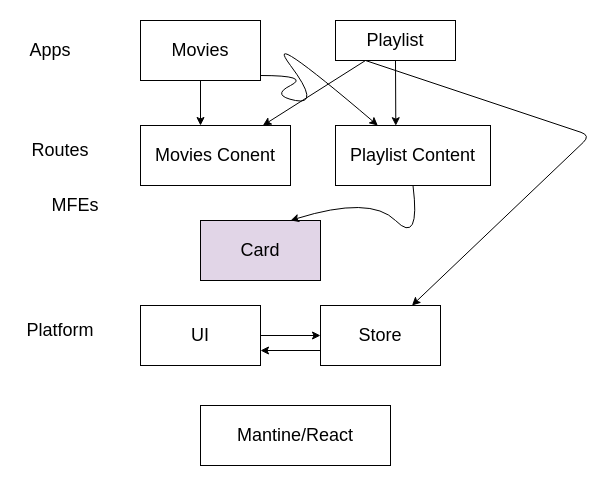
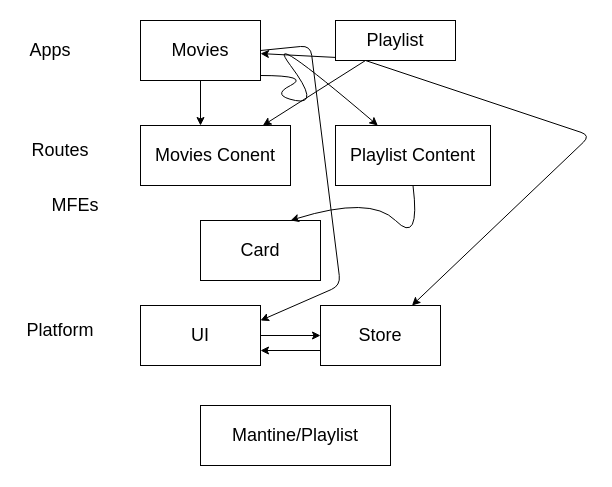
(396, 90) -> (314, 56)
none -> (327, 180)
(261, 251) -> (261, 251)
(296, 436) -> (296, 436)
